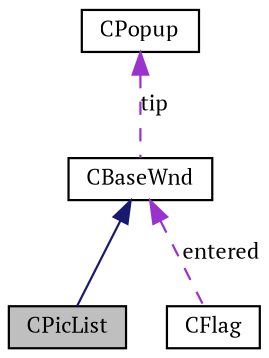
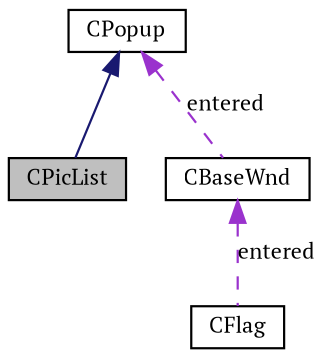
(155, 105) -> (226, 105)
(99, 263) -> (93, 116)
